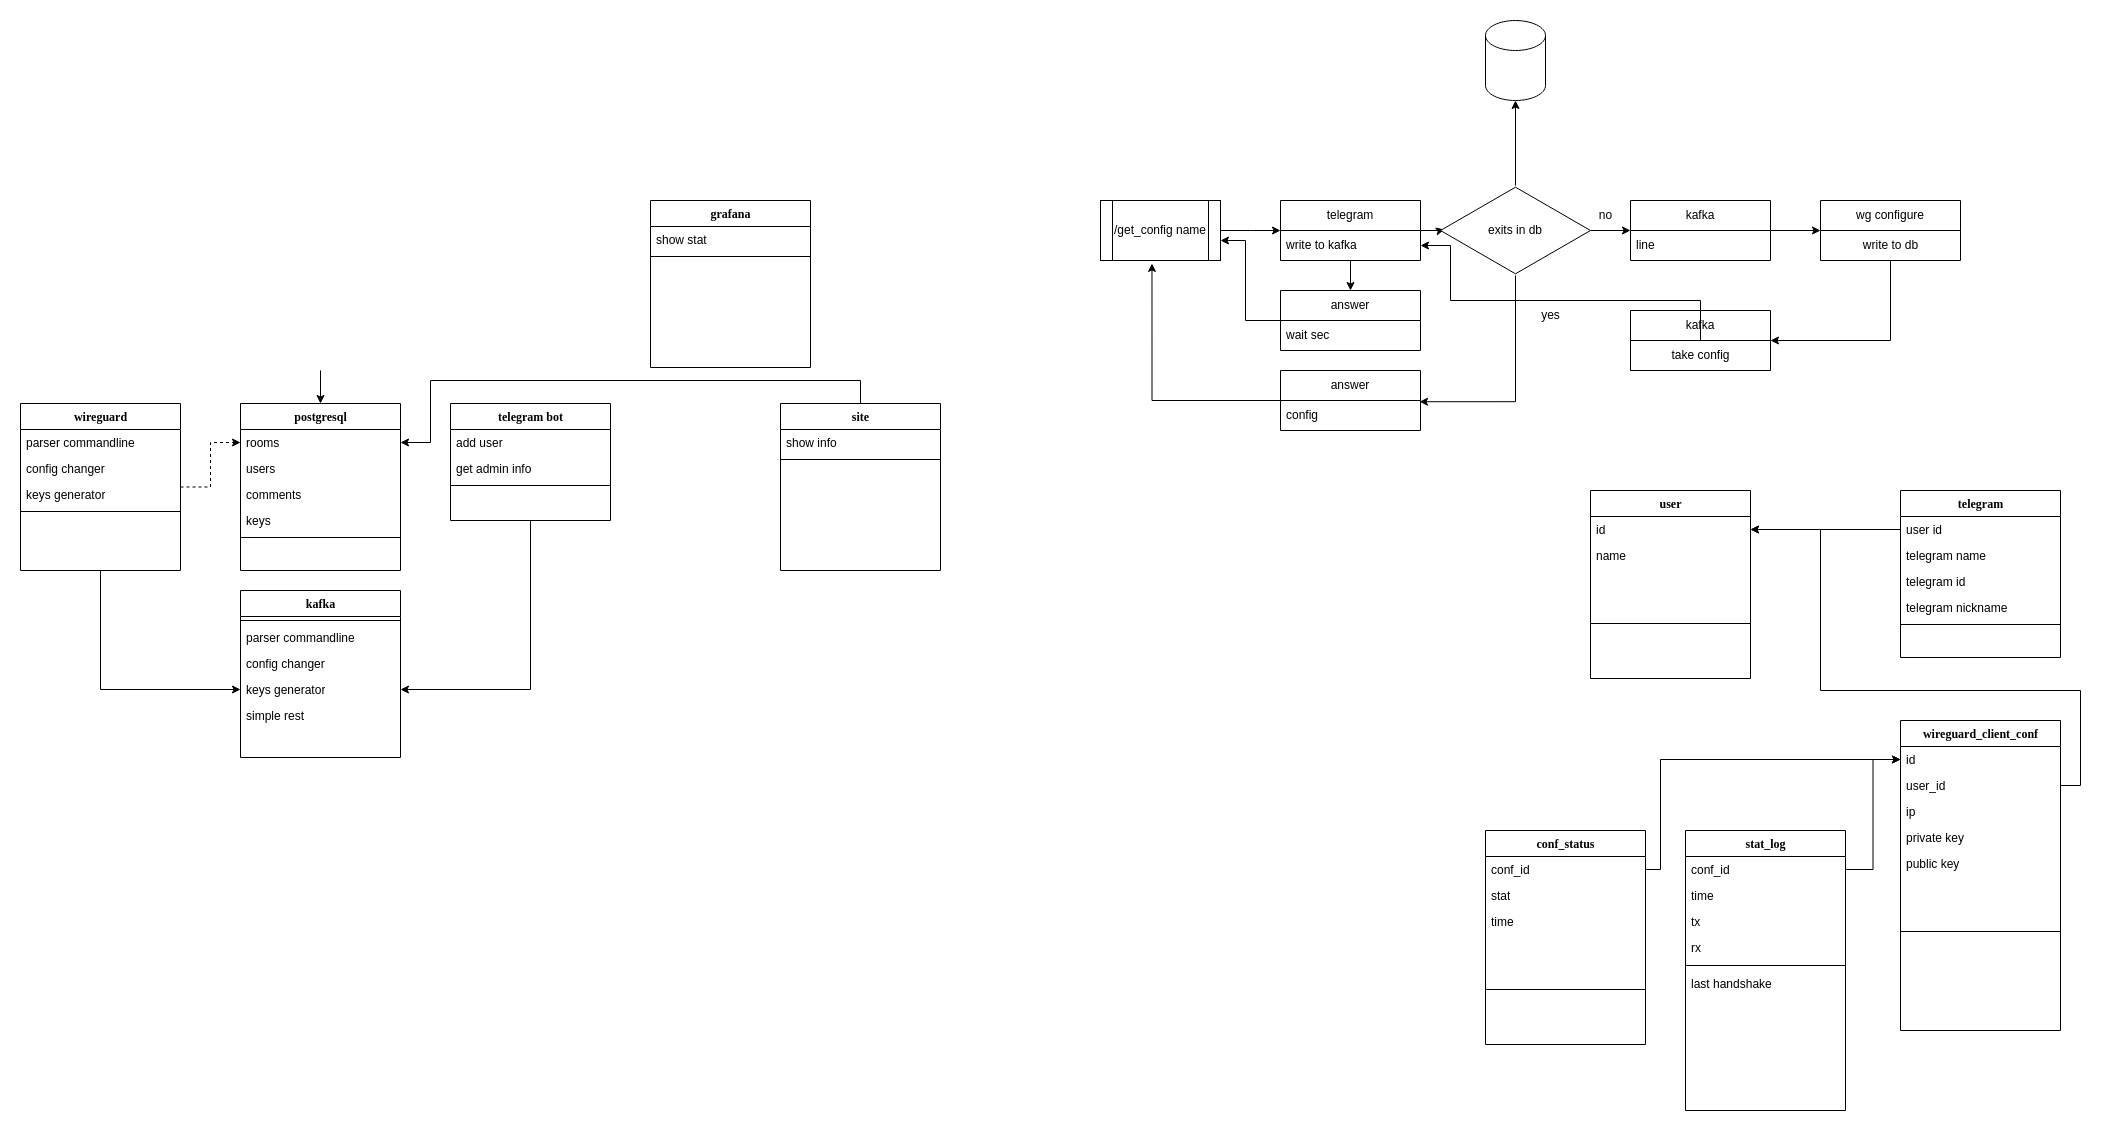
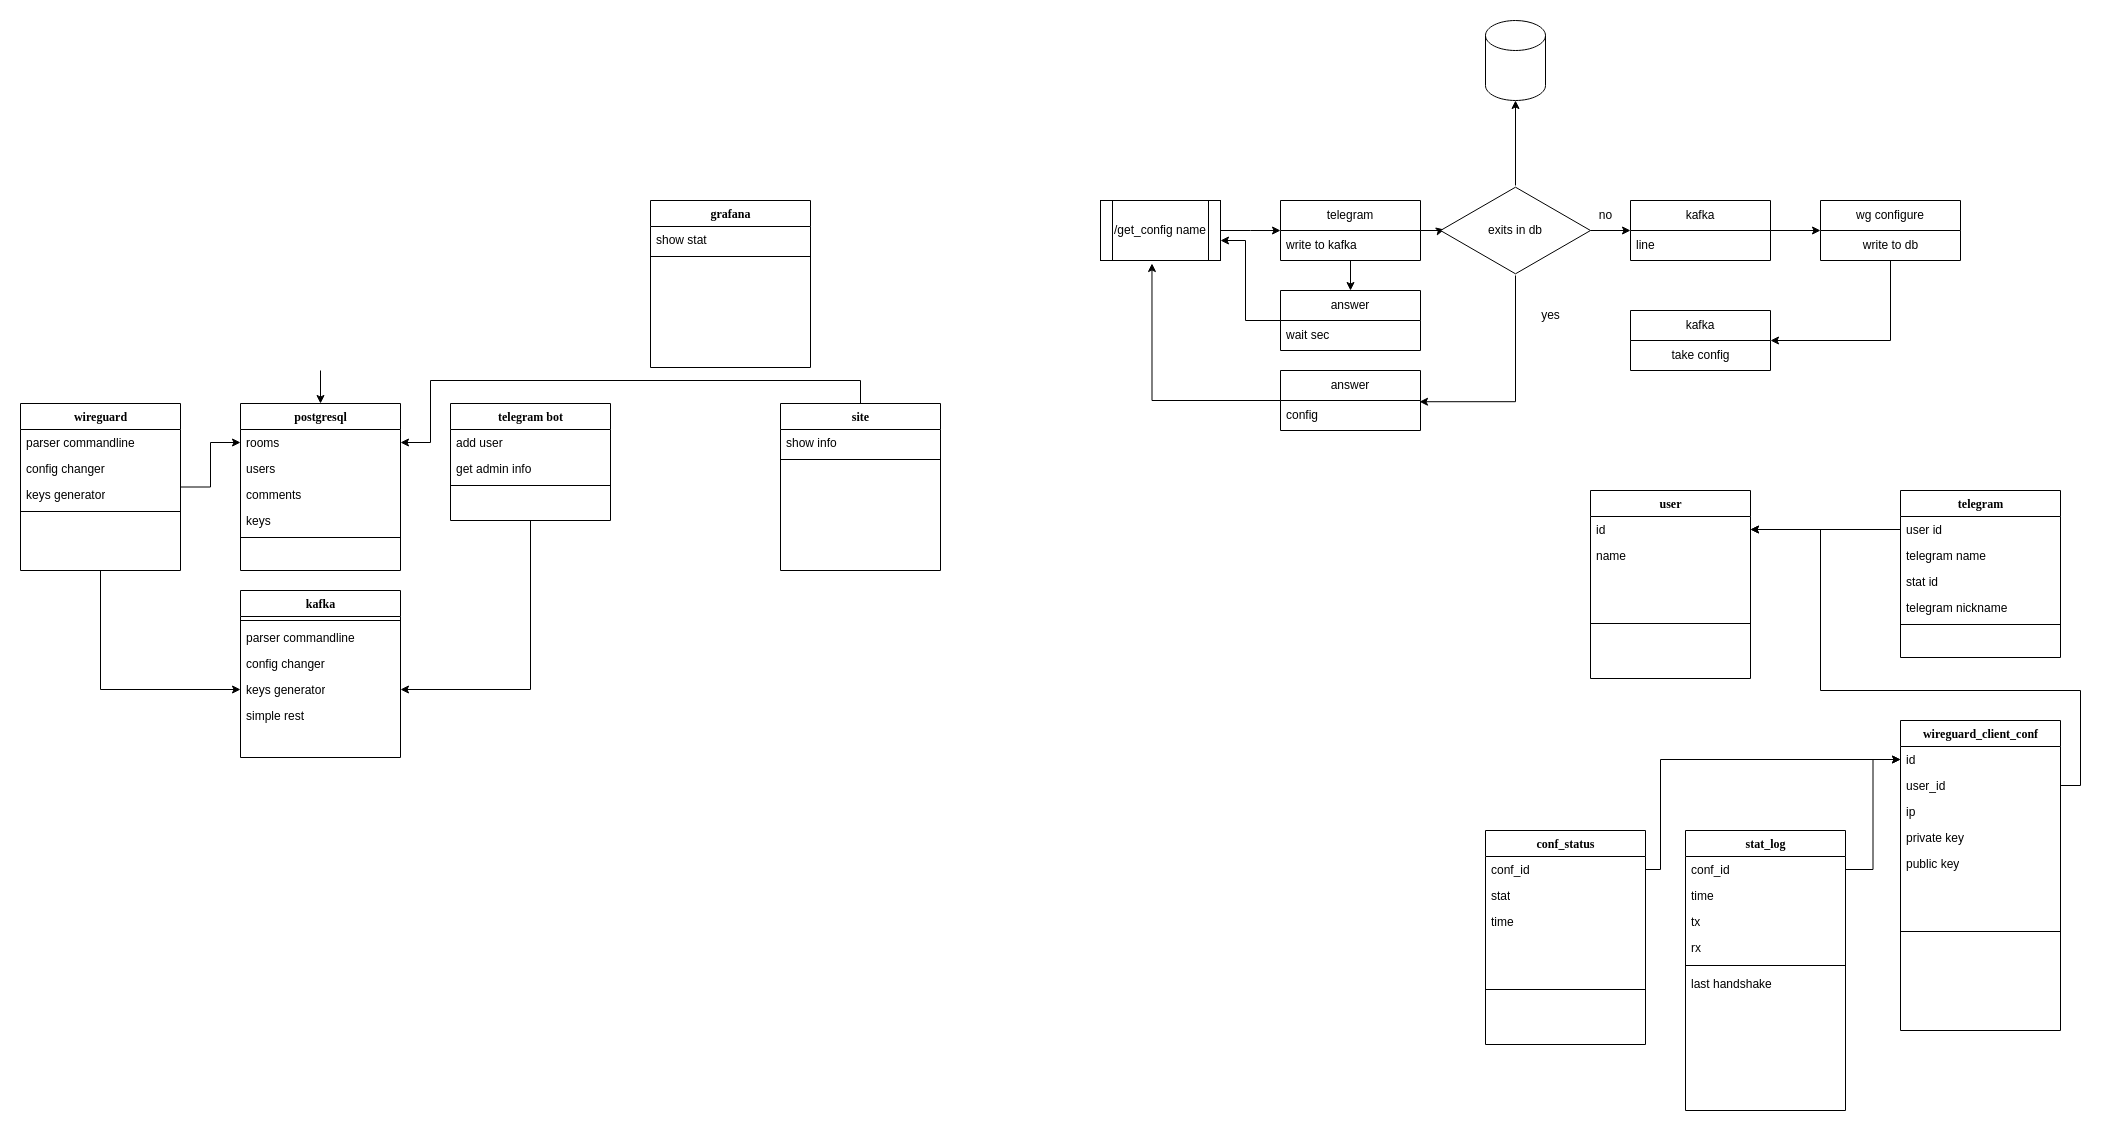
(1557, 301) -> none
(211, 469) -> (211, 469)
(1939, 583) -> (1927, 583)
